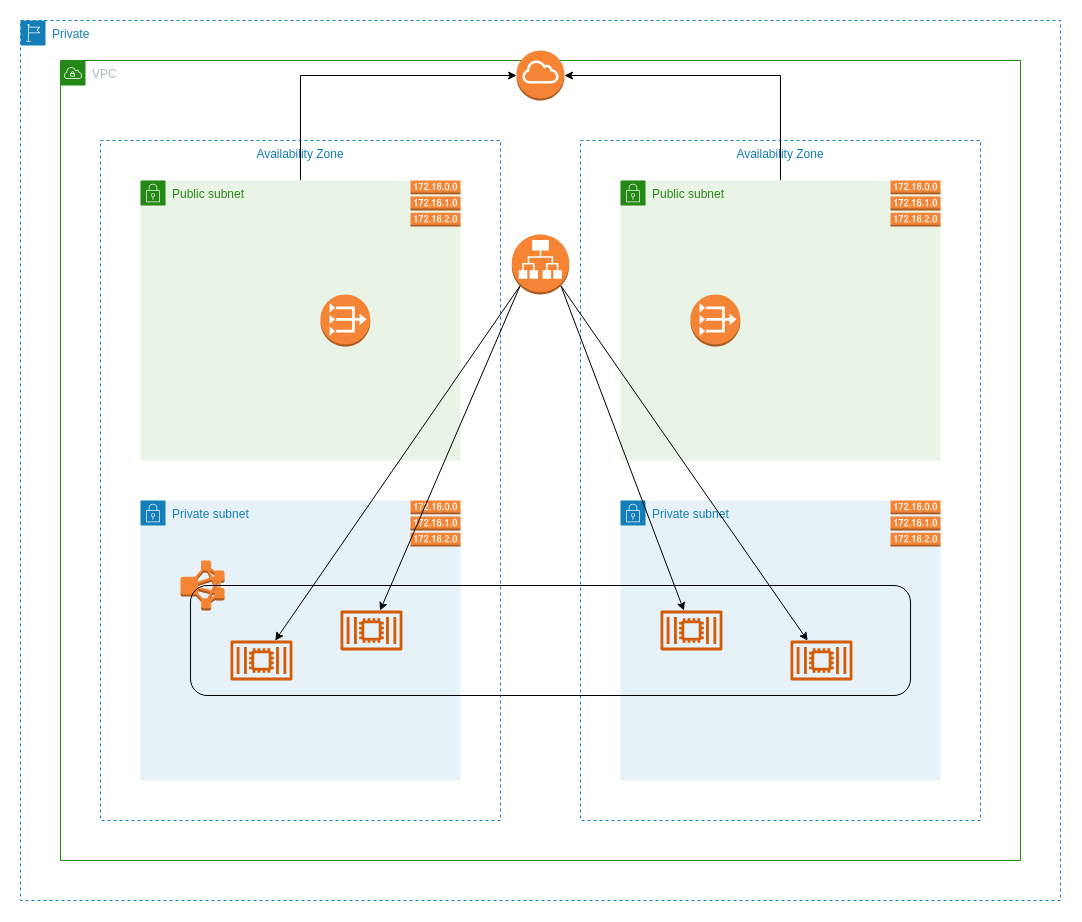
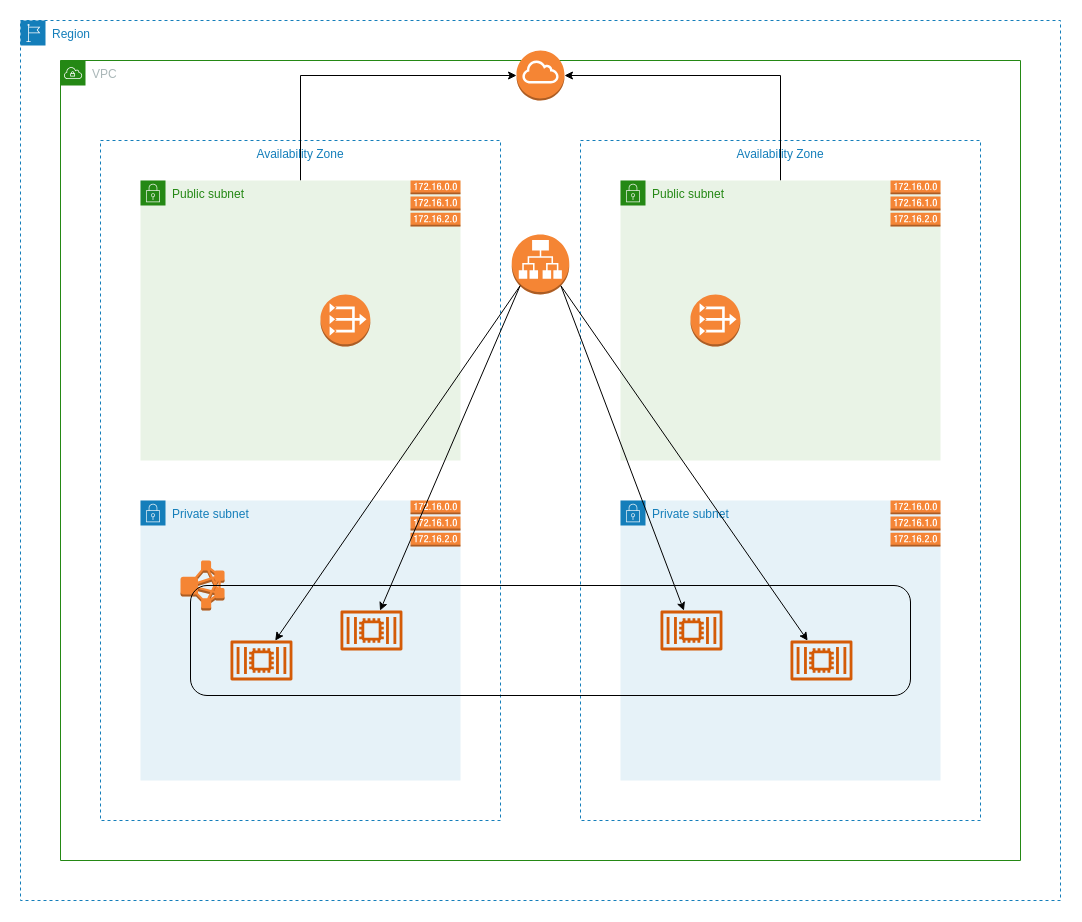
(74, 35) -> (71, 35)
